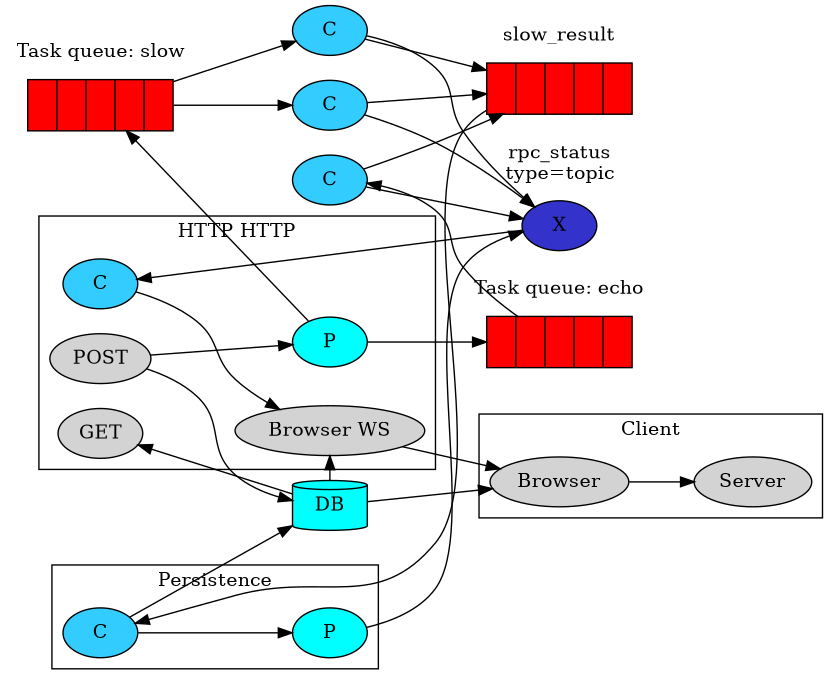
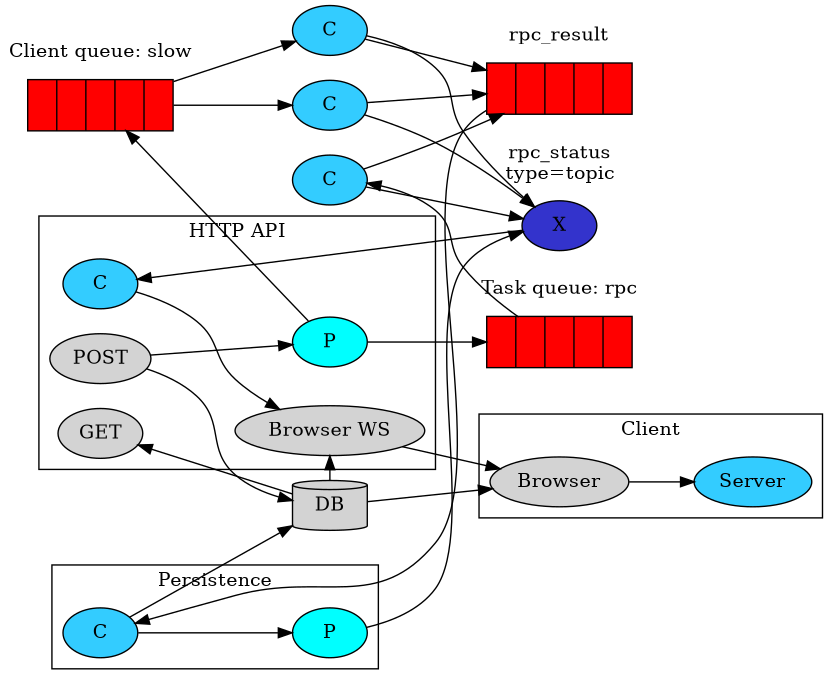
(559, 35) -> (559, 35)
(101, 52) -> (101, 52)
(237, 232) -> (237, 232)
(559, 289) -> (559, 289)
(753, 482) -> (753, 482)
(330, 505) -> (330, 505)
